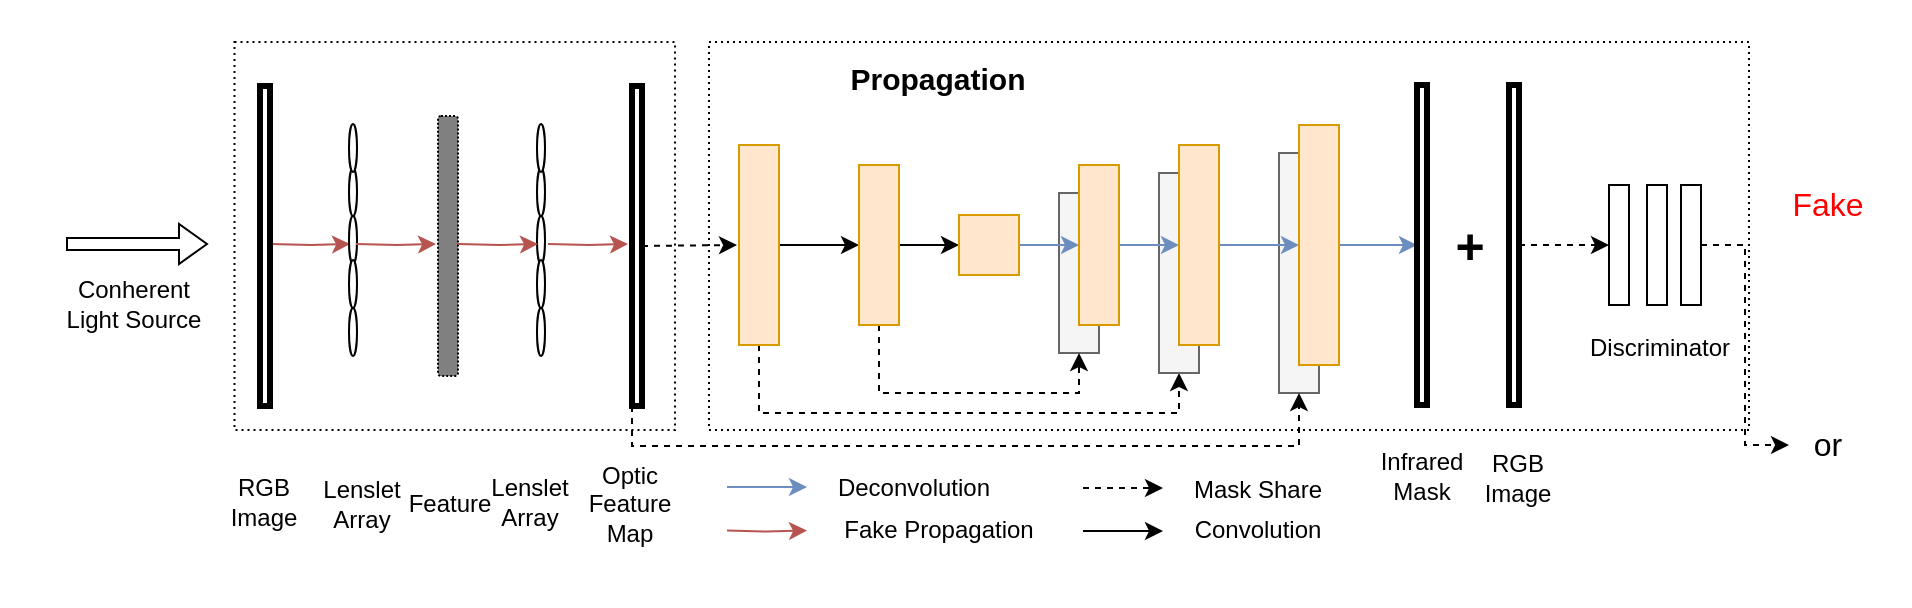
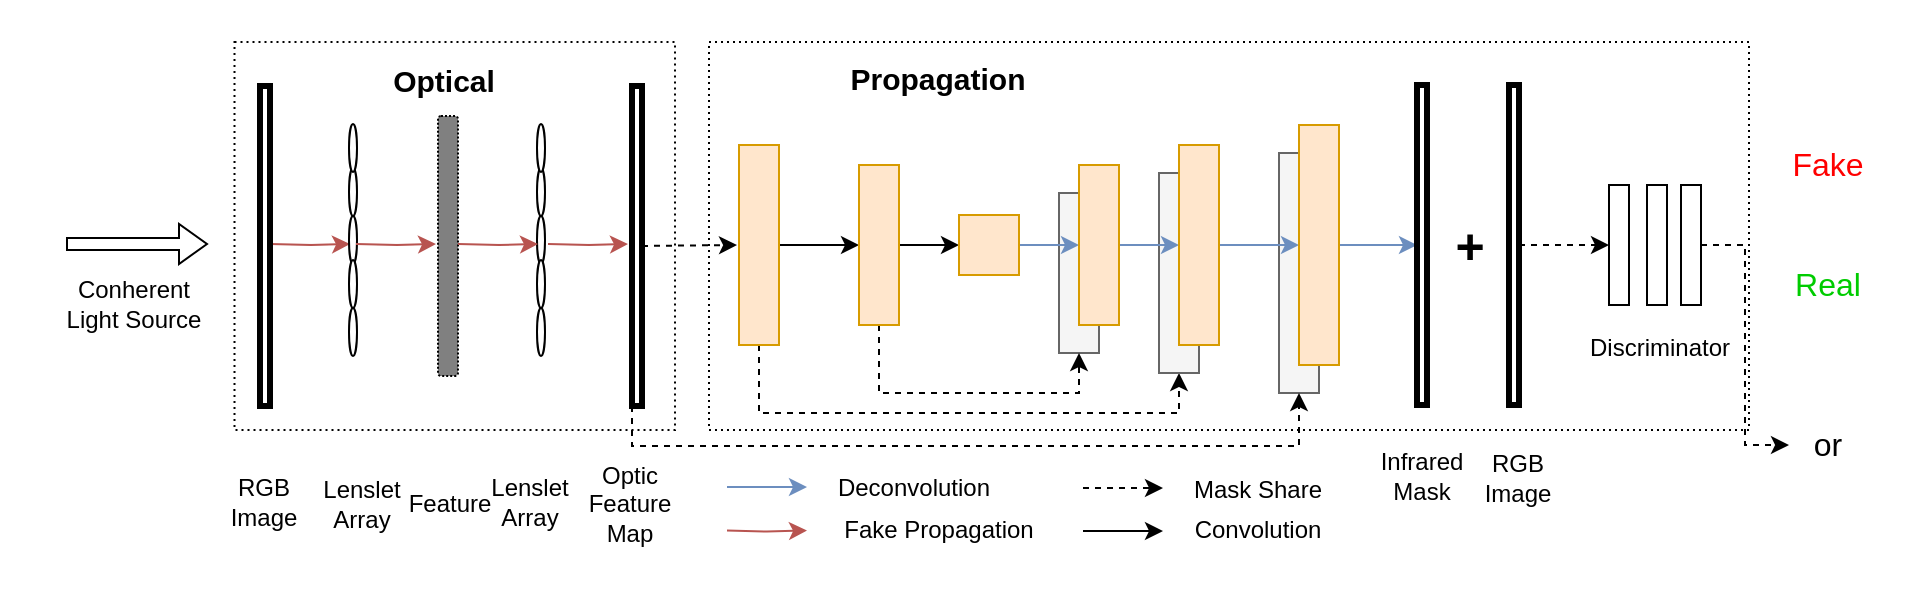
none -> (445, 80)
(1829, 205) -> (1829, 165)
none -> (1829, 285)
